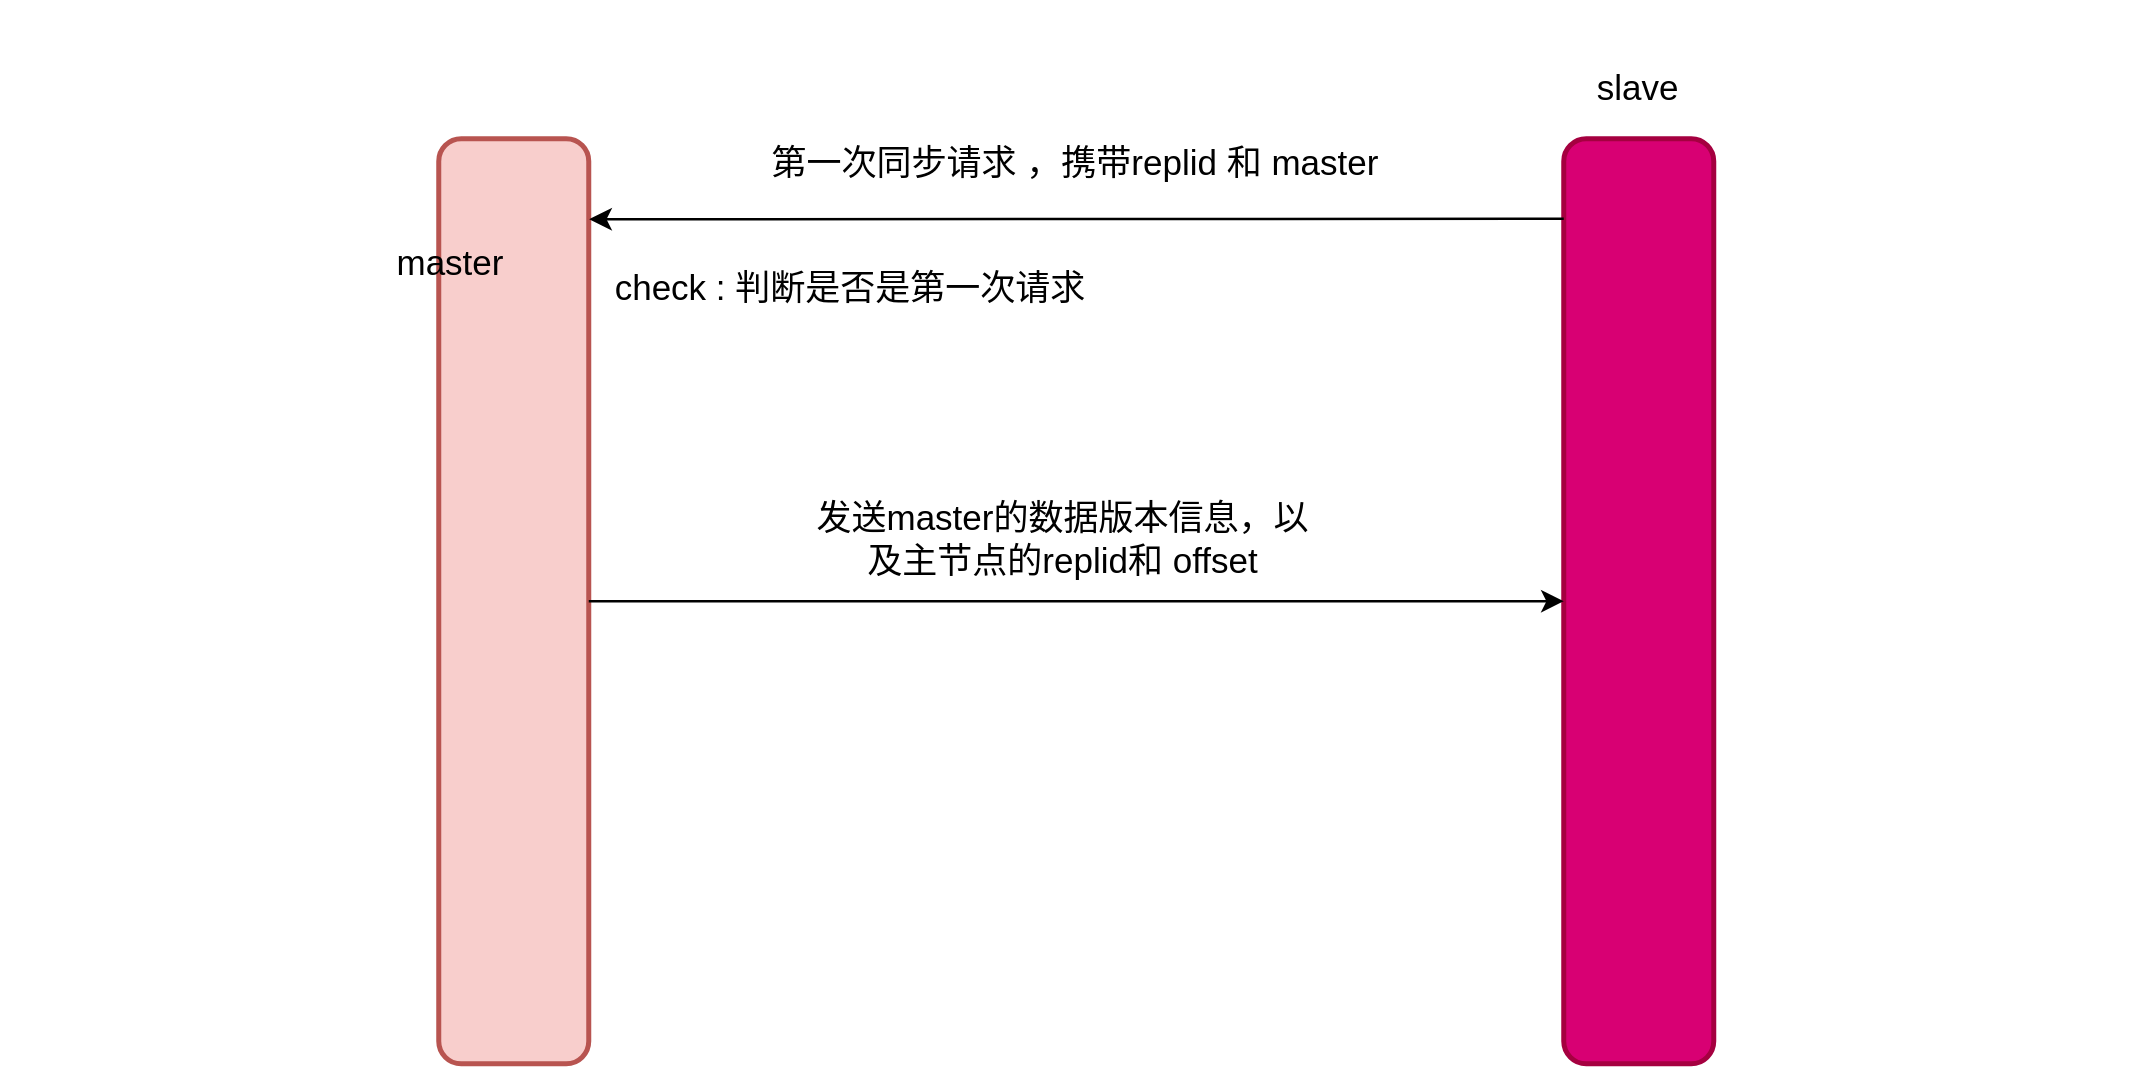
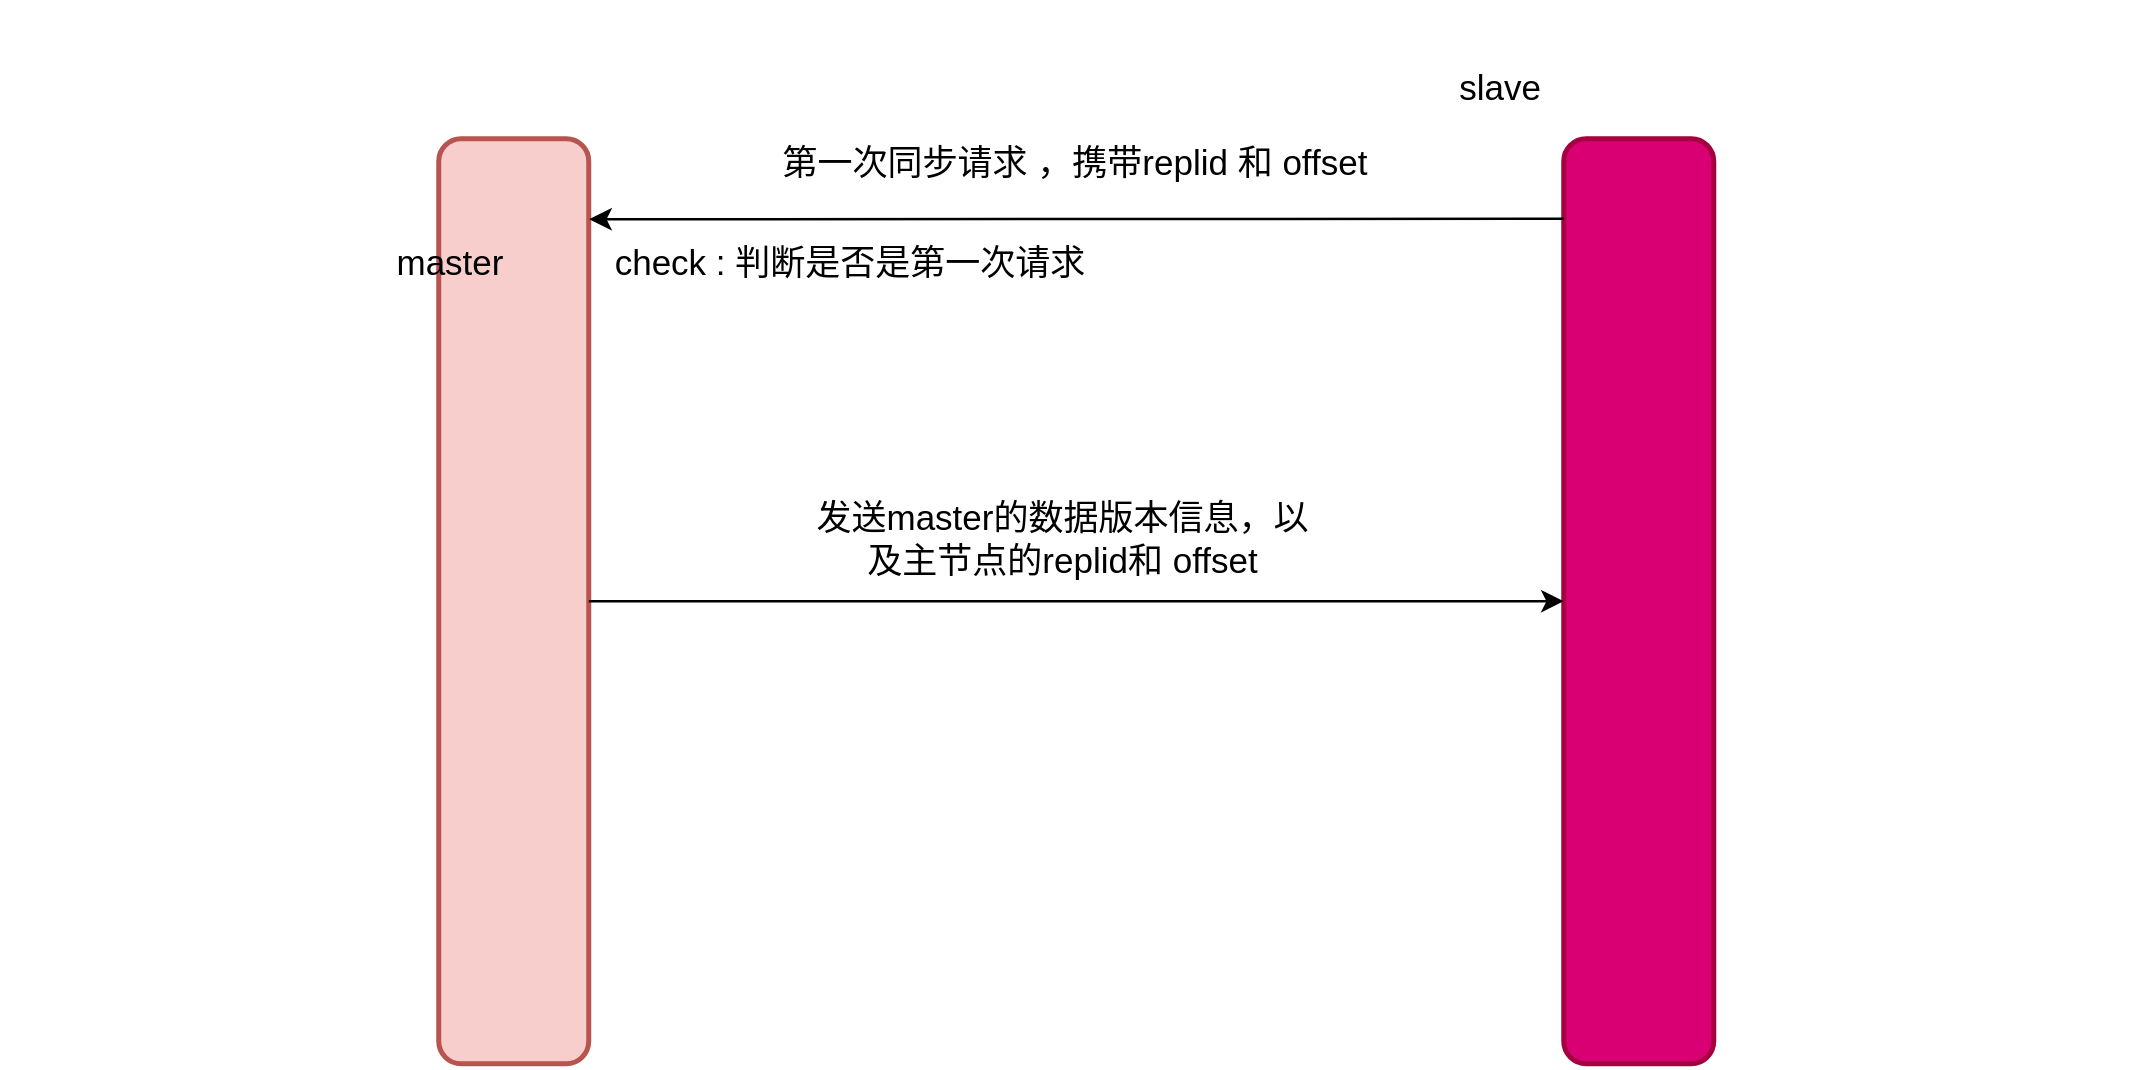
(1639, 89) -> (1501, 89)
(1076, 164) -> (1076, 164)
(851, 289) -> (851, 264)
